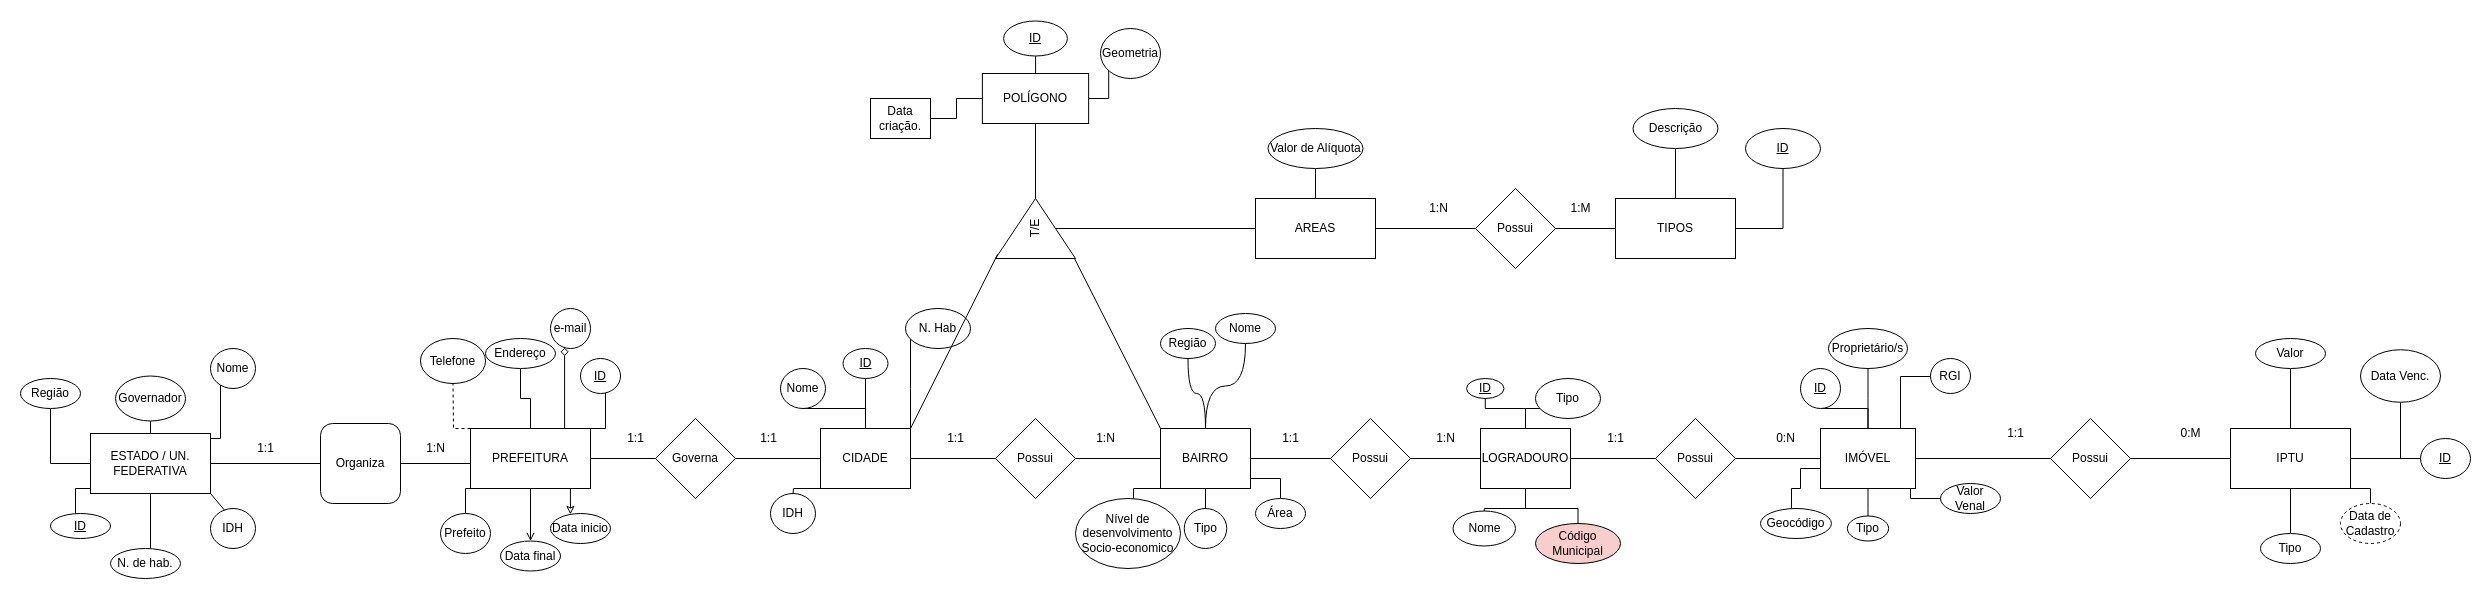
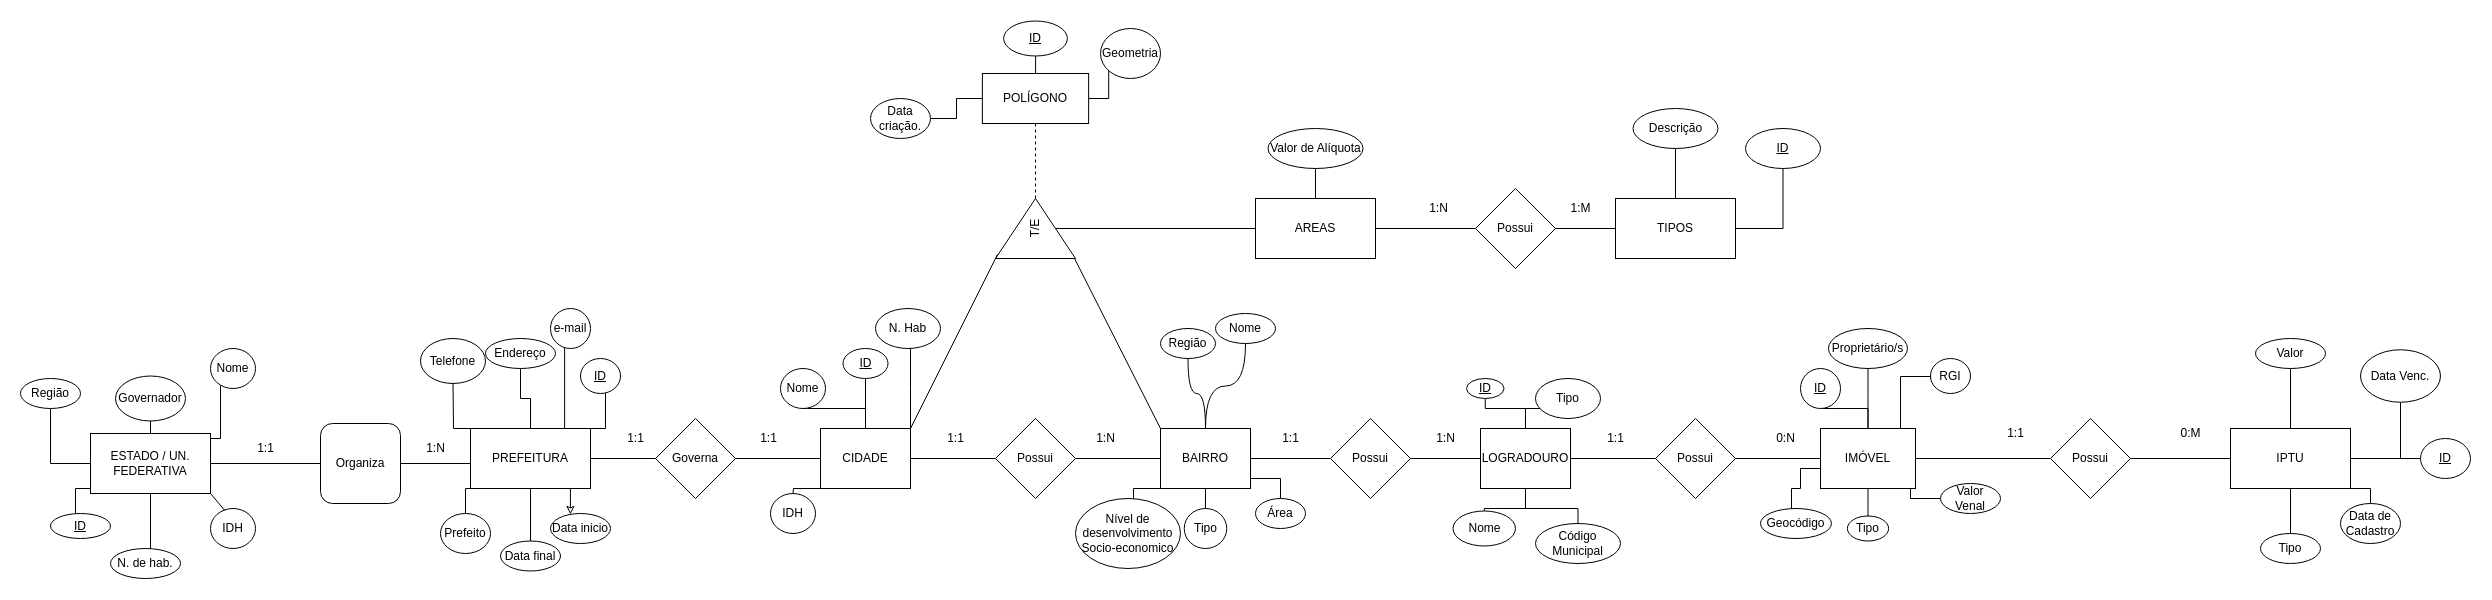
(901, 119) -> (901, 119)
(1036, 161) -> (1036, 161)
(938, 329) -> (908, 329)
(565, 356) -> (565, 352)
(453, 414) -> (453, 414)
(2371, 524) -> (2371, 524)
(531, 536) -> (531, 537)
(1578, 544) -> (1578, 544)
